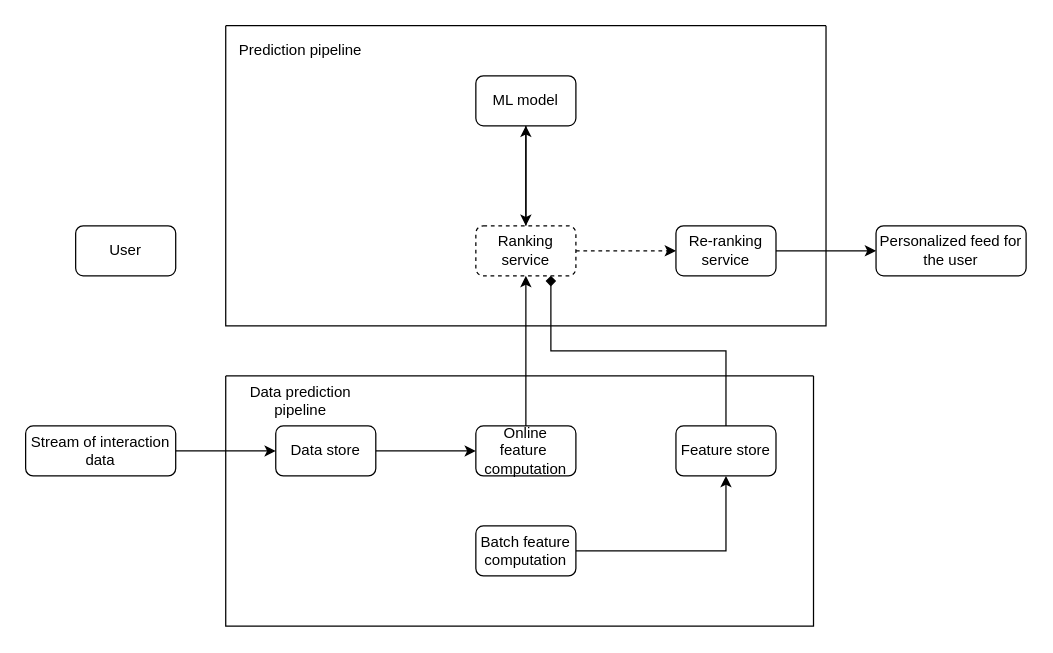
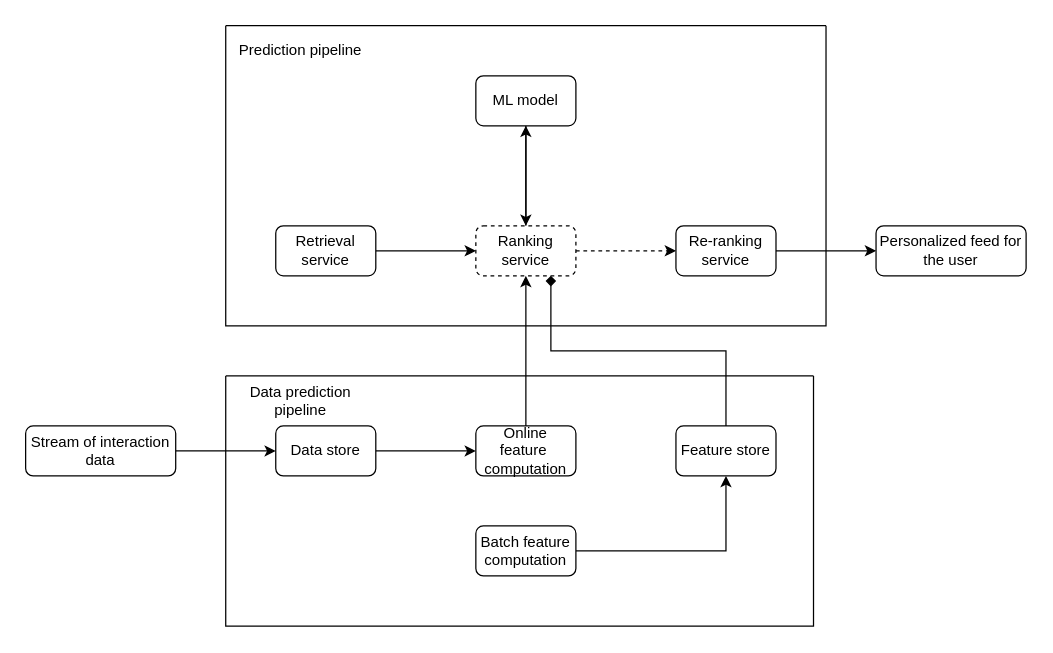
(126, 251) -> none
none -> (326, 251)
none -> (422, 251)
